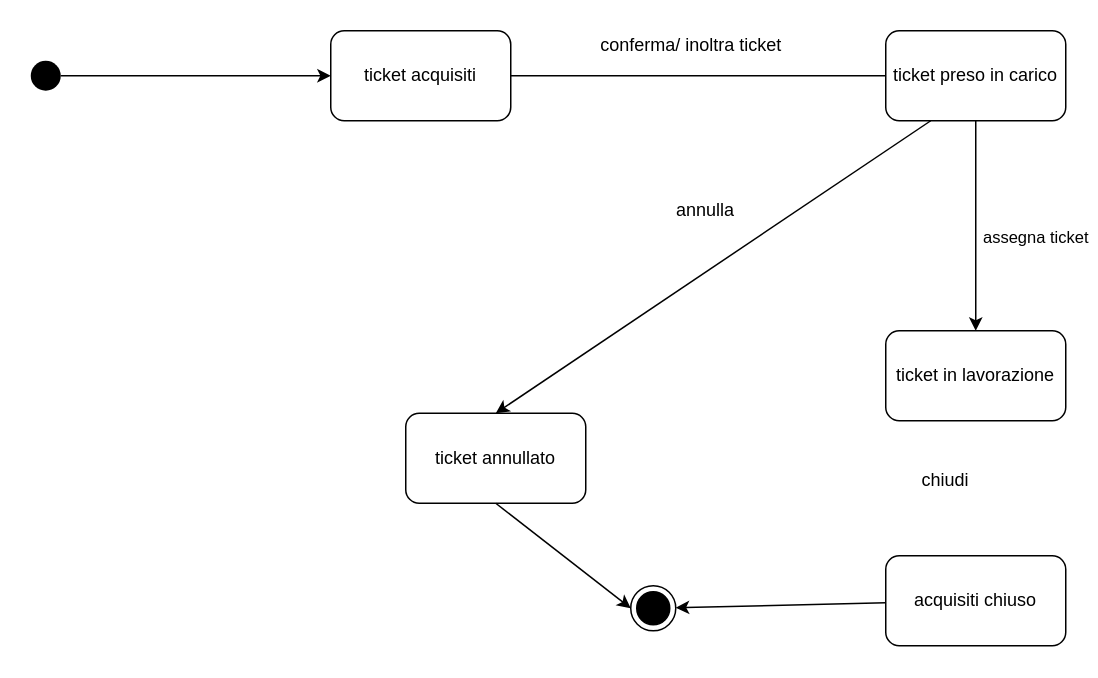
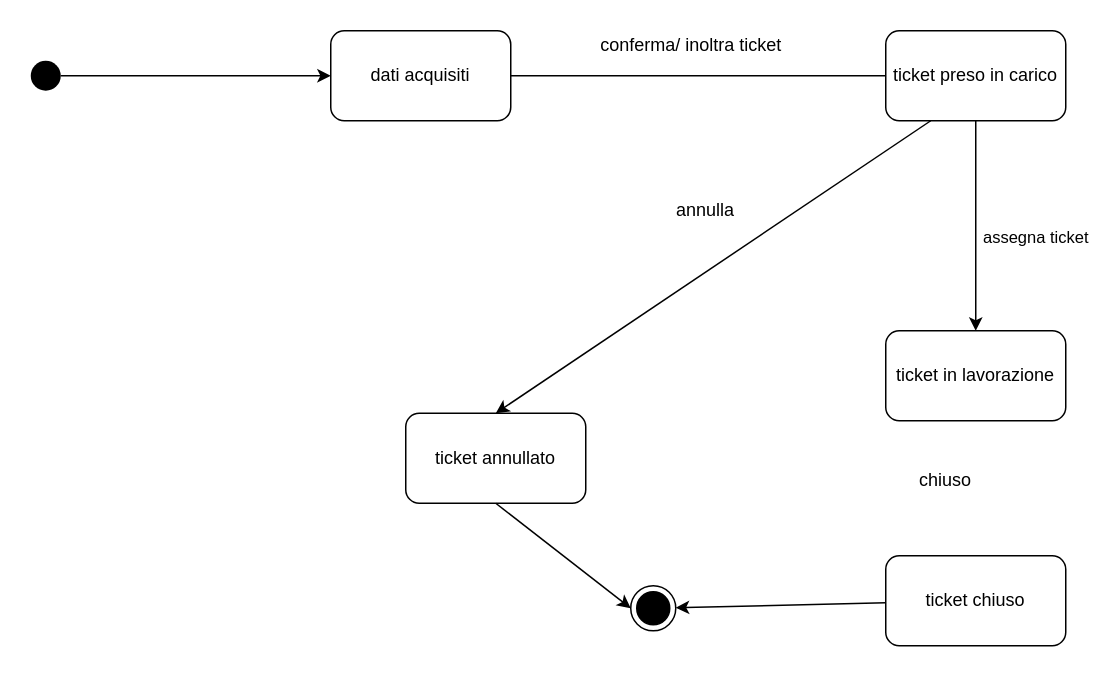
(421, 76) -> (421, 76)
(946, 481) -> (946, 481)
(976, 601) -> (976, 601)
